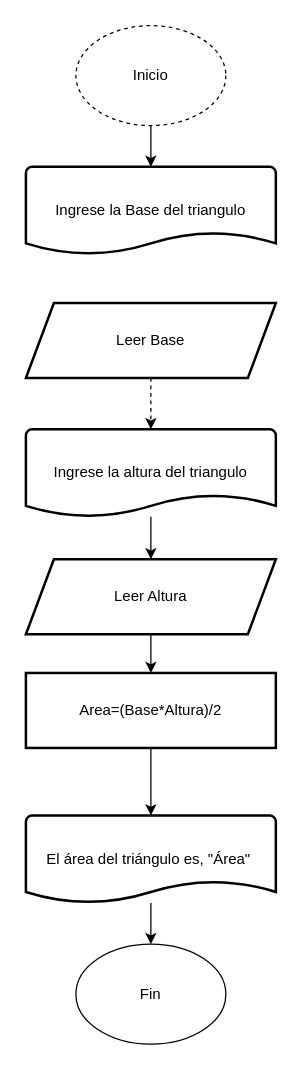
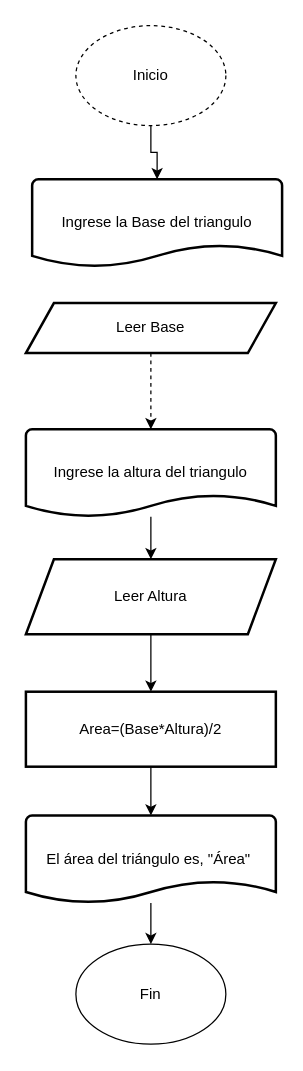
(151, 211) -> (157, 223)
(151, 341) -> (151, 328)
(151, 711) -> (151, 729)
